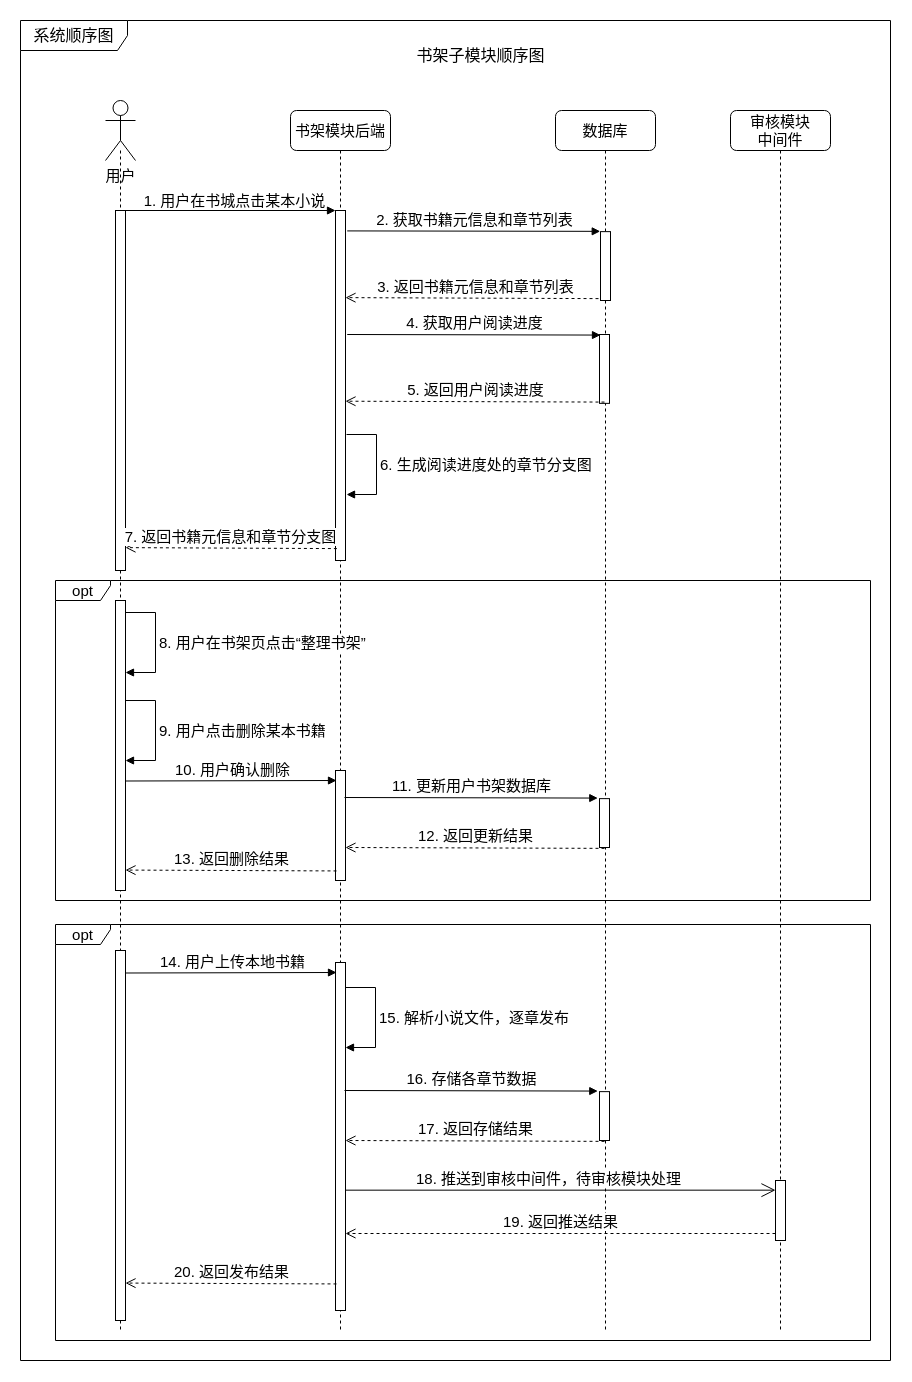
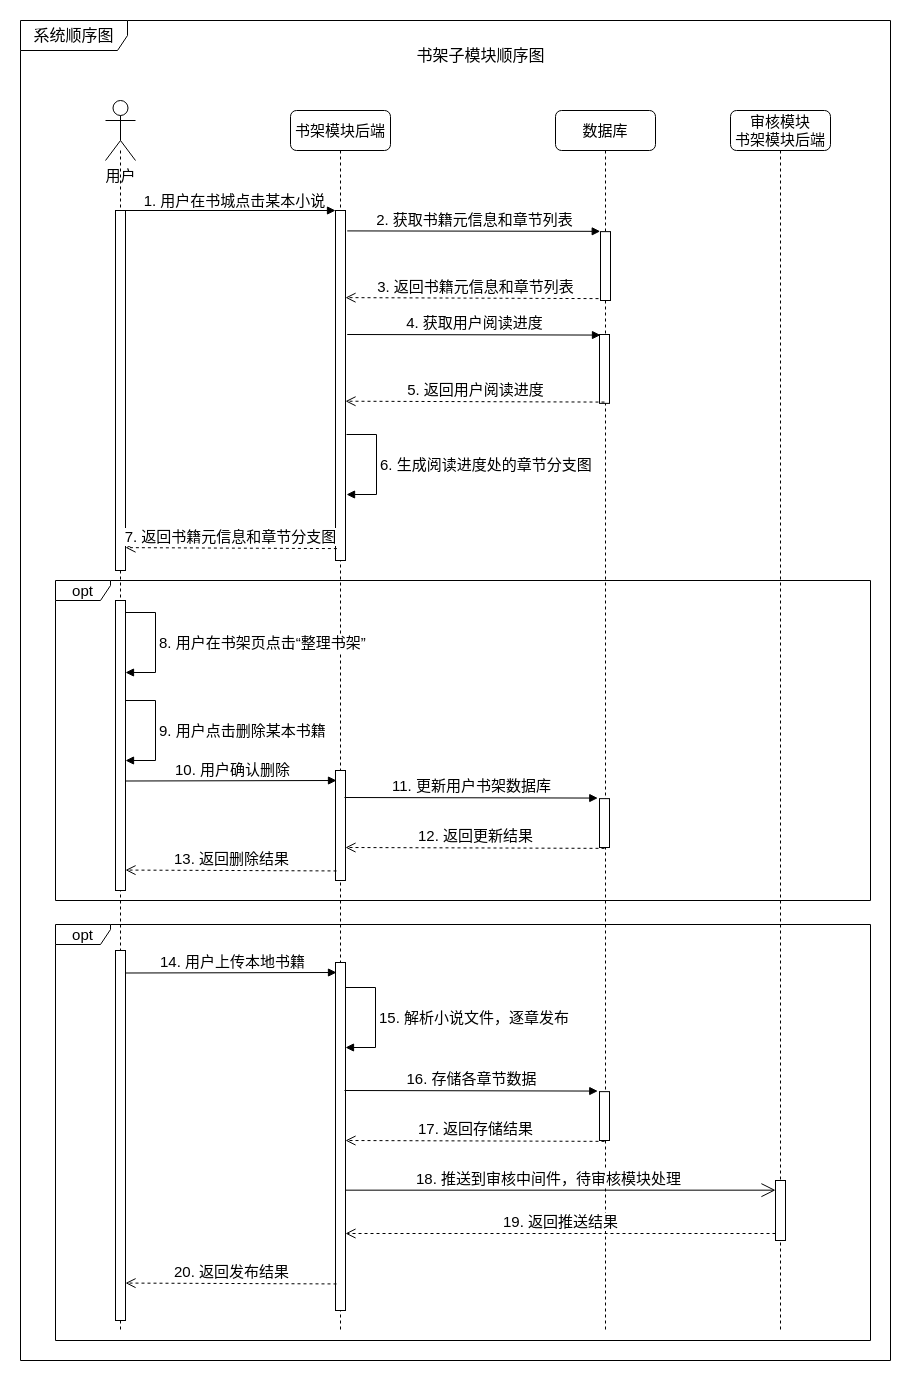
(781, 131) -> (781, 131)
